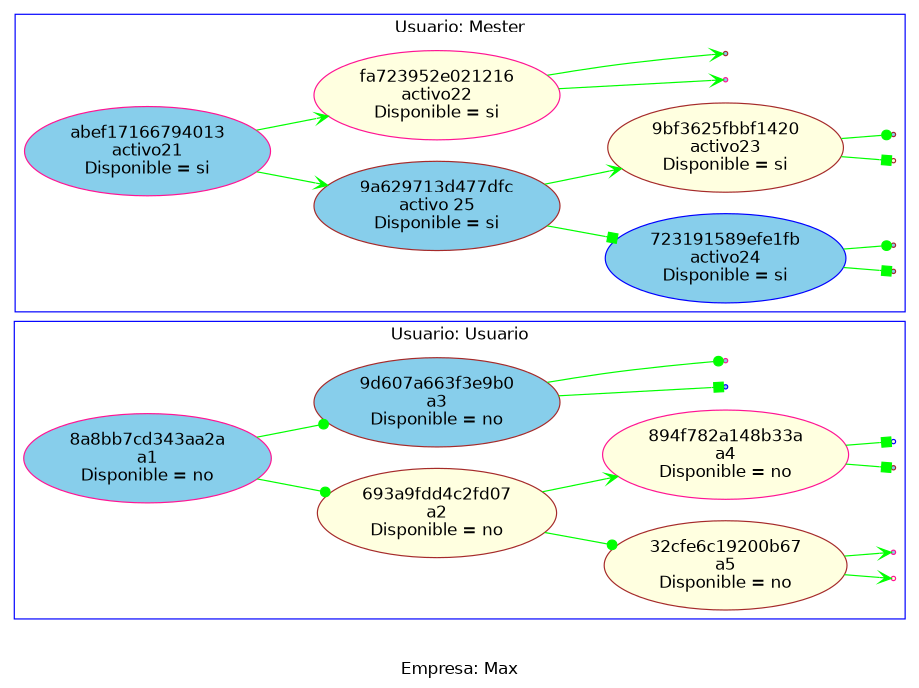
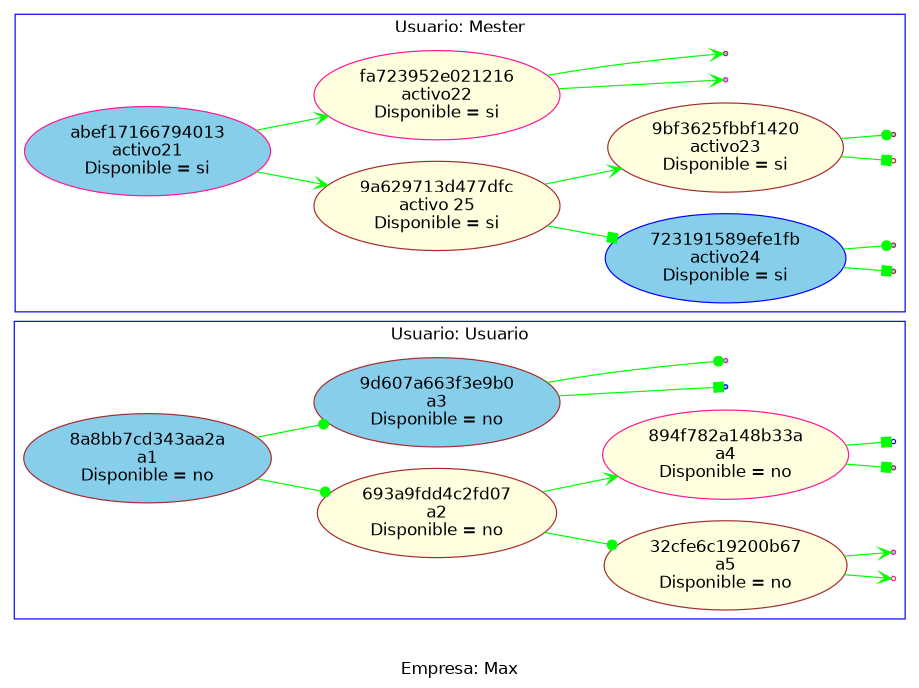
(437, 206) -> (437, 206)
(148, 458) -> (148, 458)
